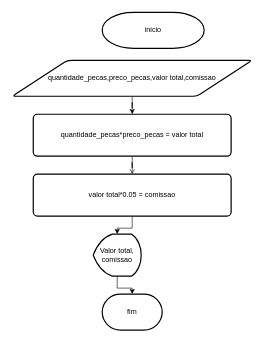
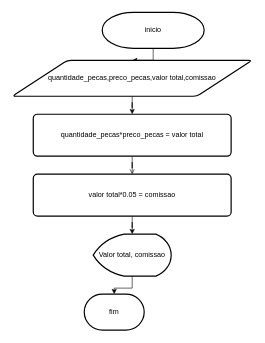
none -> (137, 60)
(117, 255) -> (132, 255)
(132, 312) -> (114, 312)
